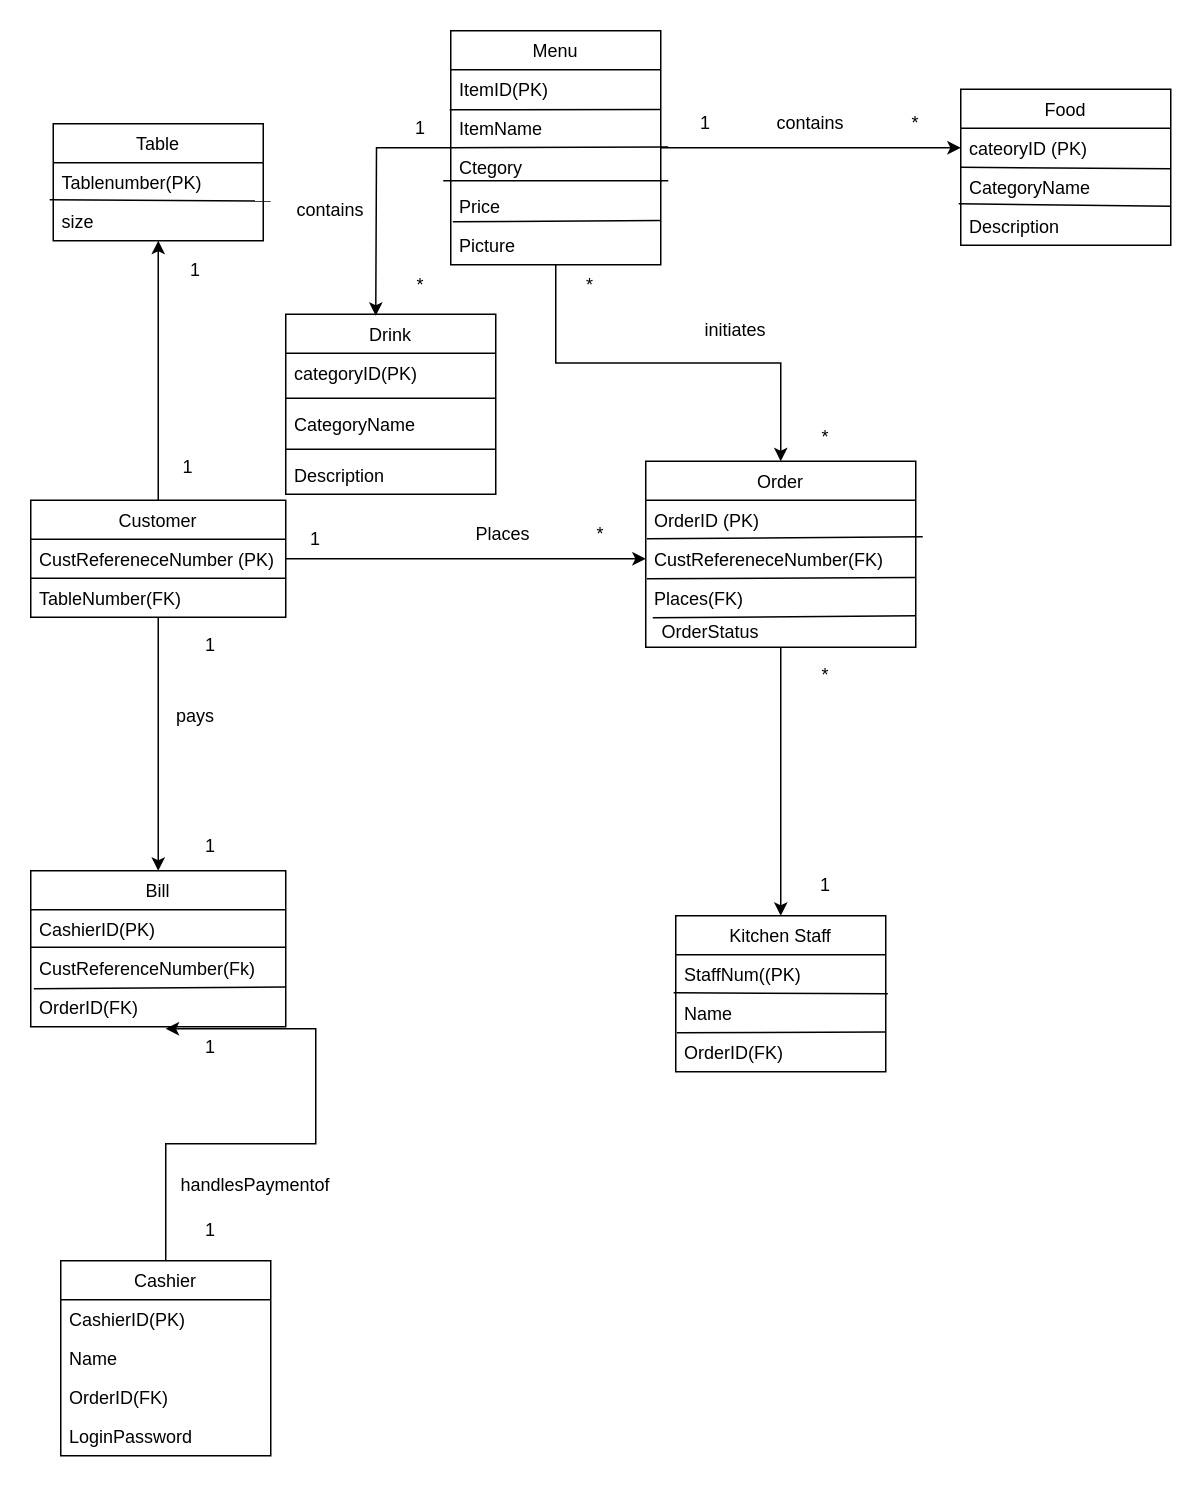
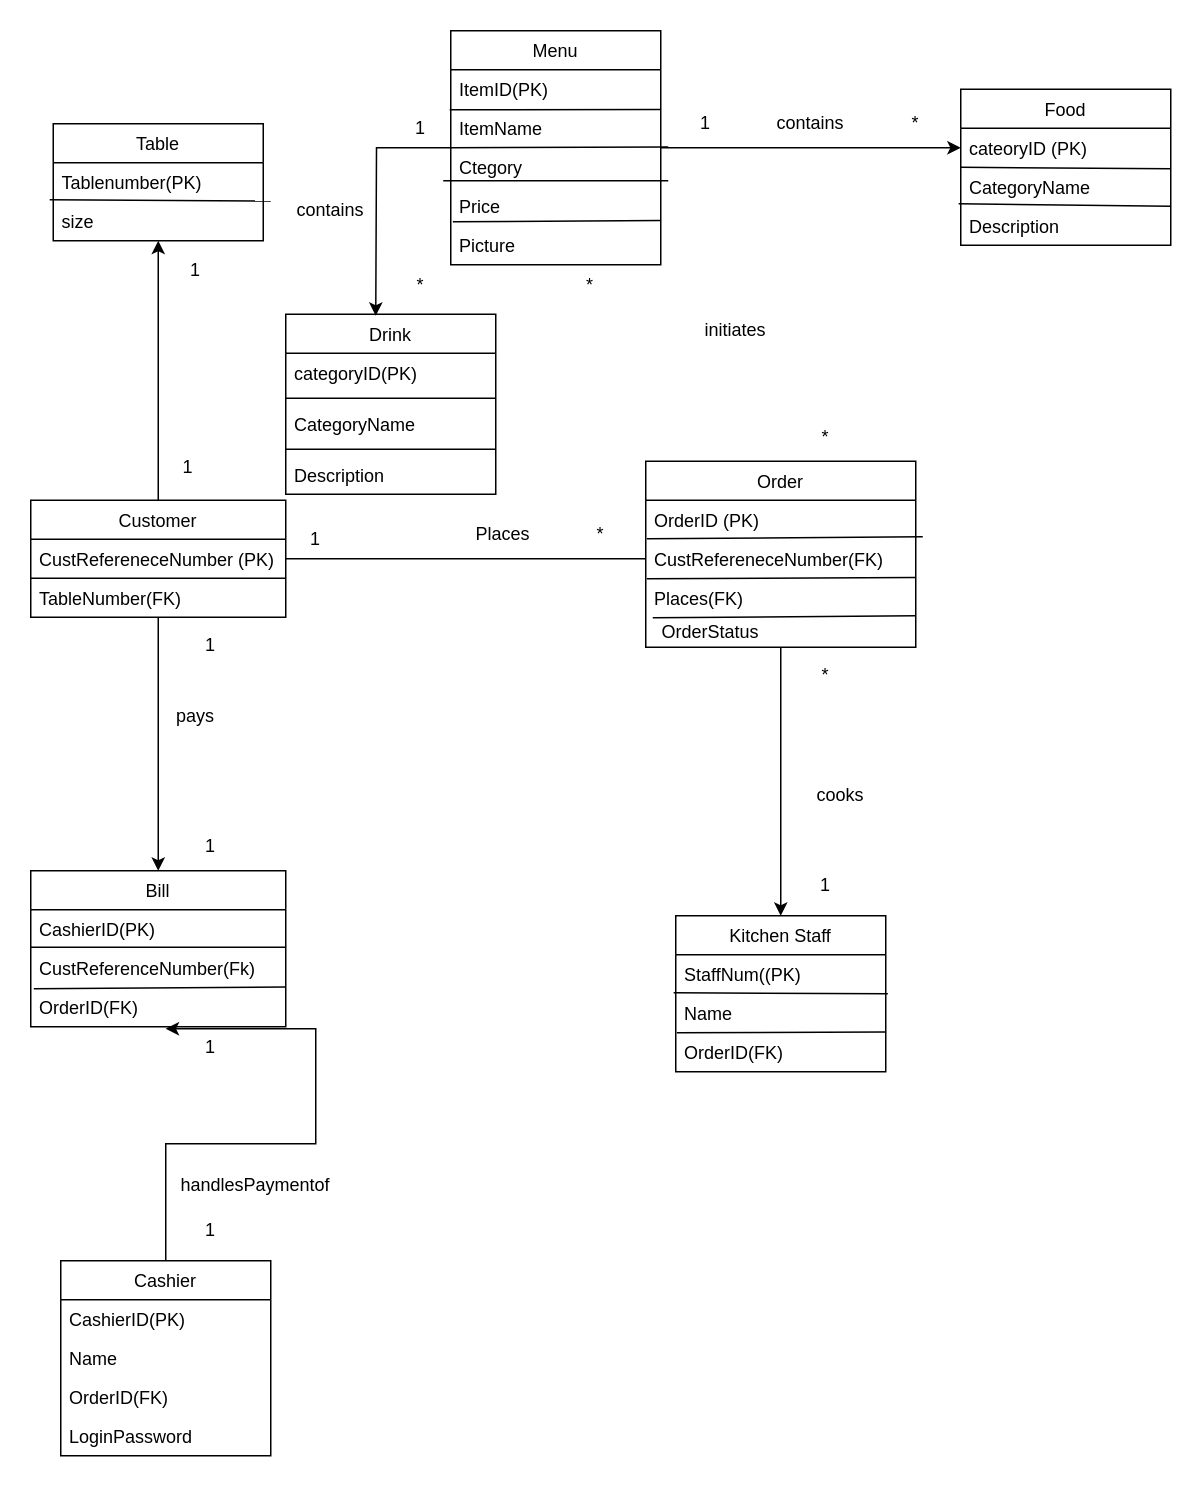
(663, 363) -> none
(634, 559) -> (638, 559)
none -> (841, 796)
